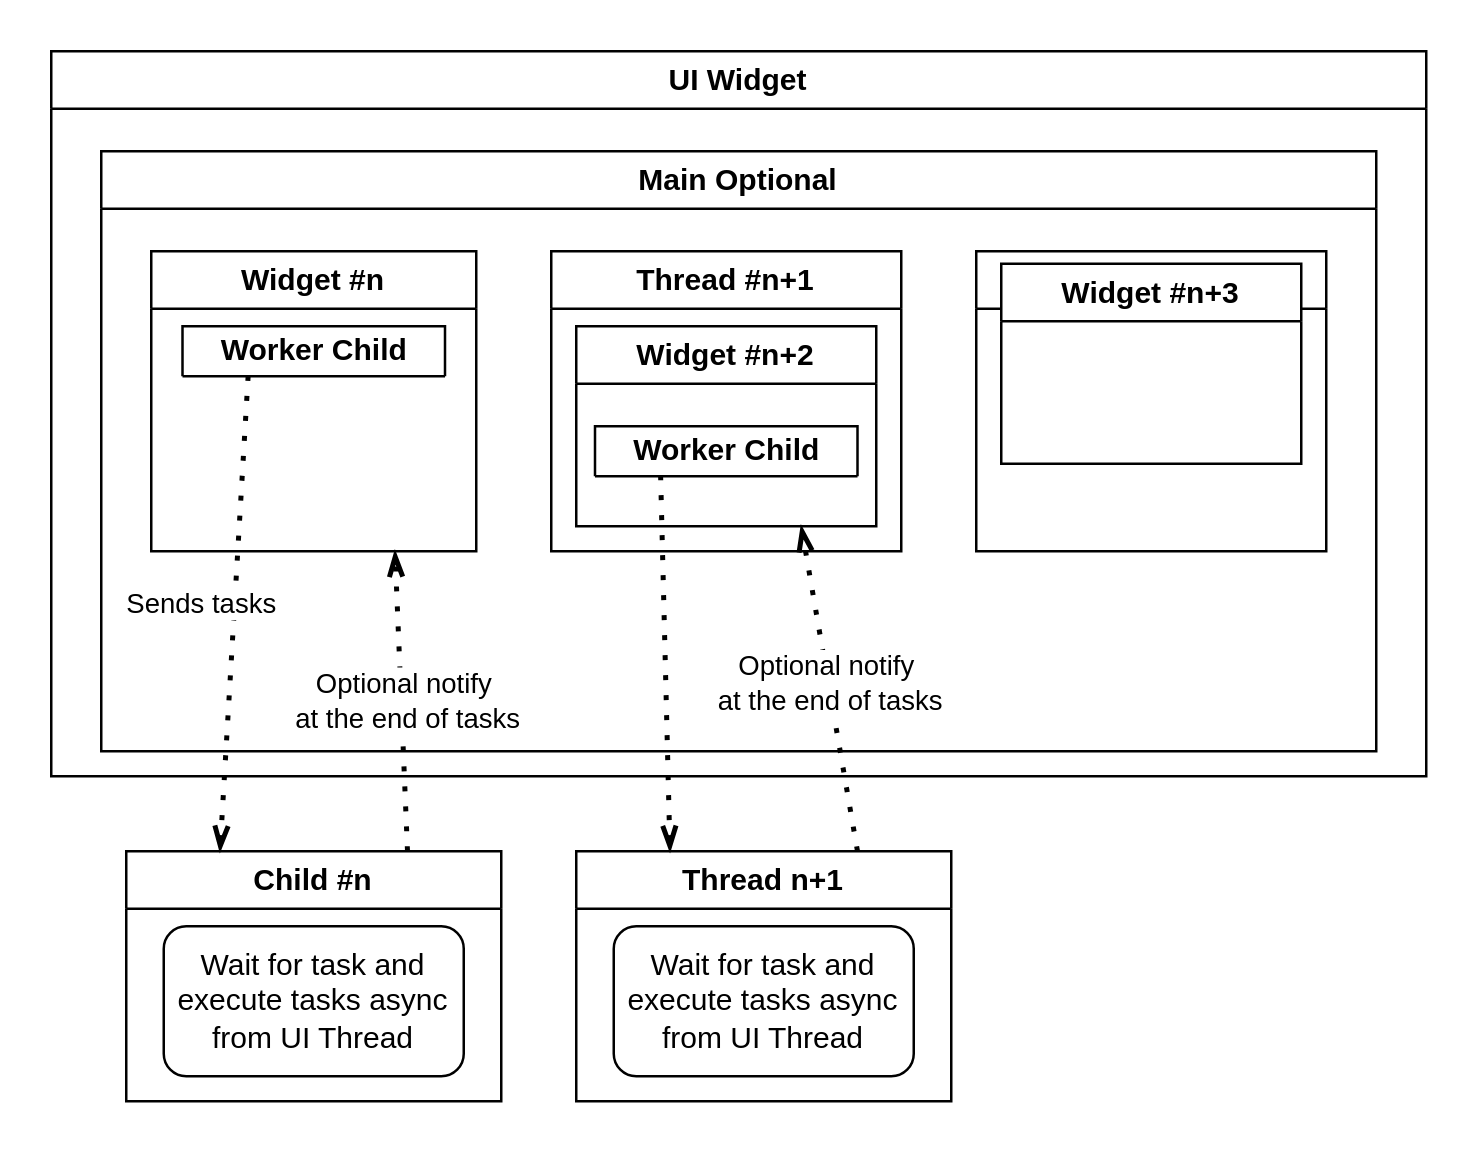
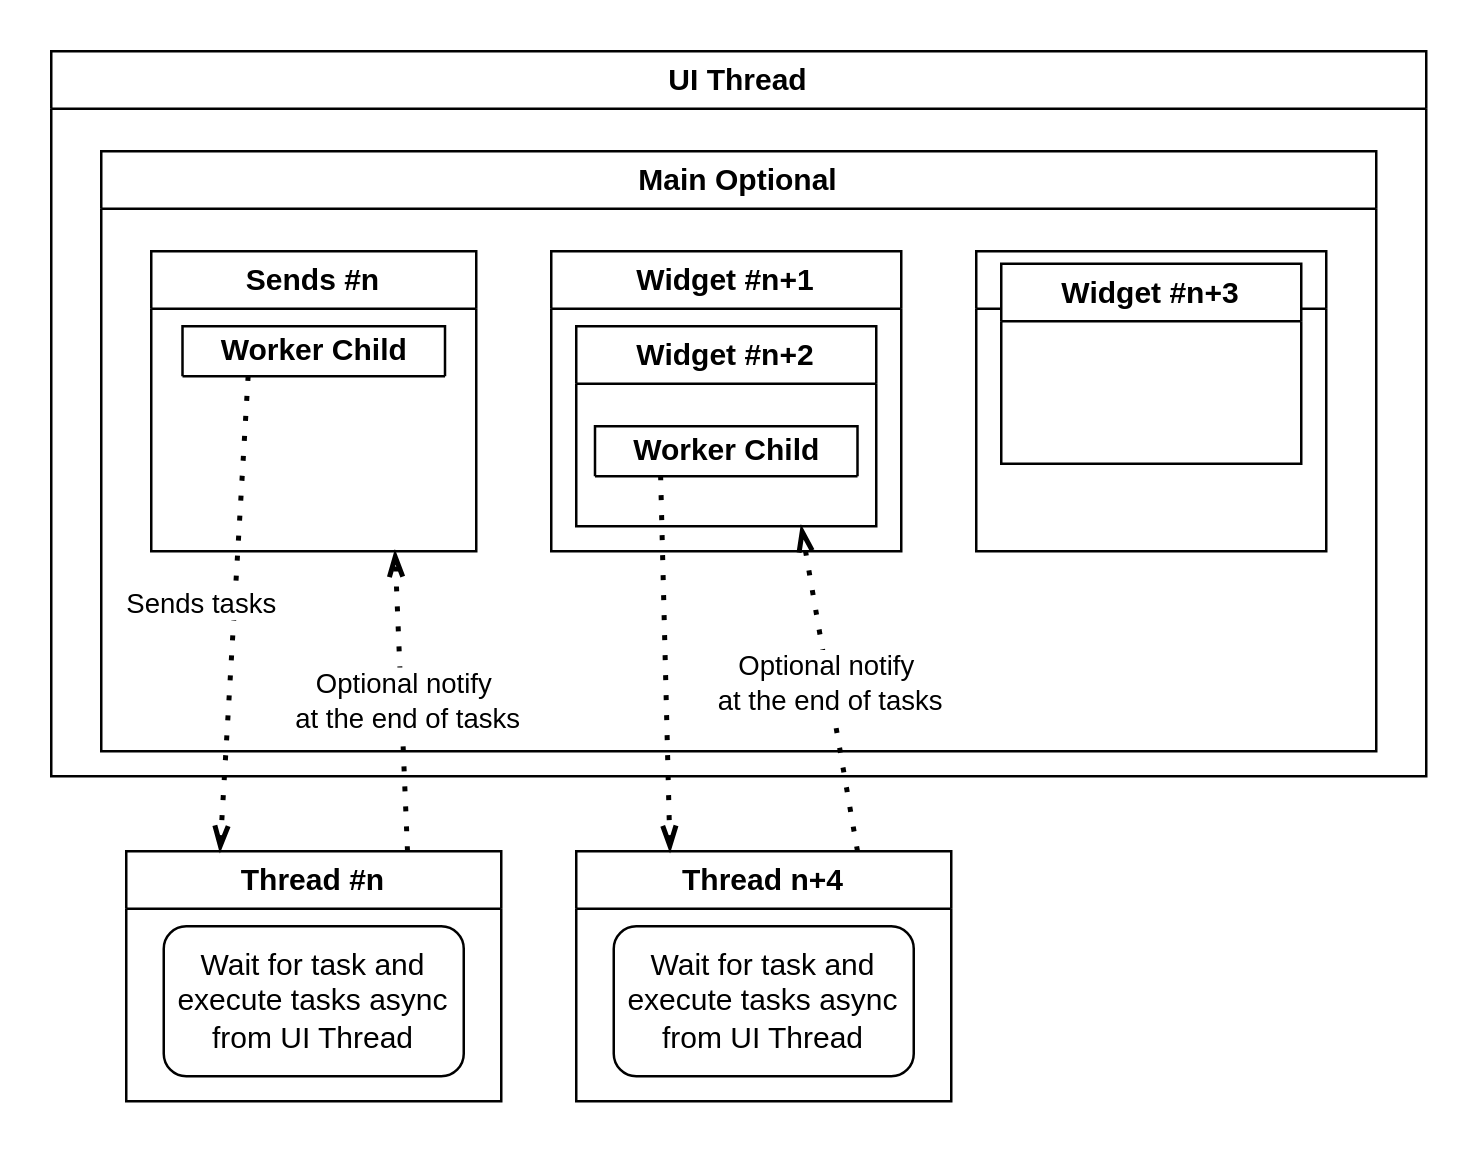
(739, 81) -> (739, 81)
(314, 281) -> (314, 281)
(726, 281) -> (726, 281)
(314, 881) -> (314, 881)
(764, 881) -> (764, 881)
